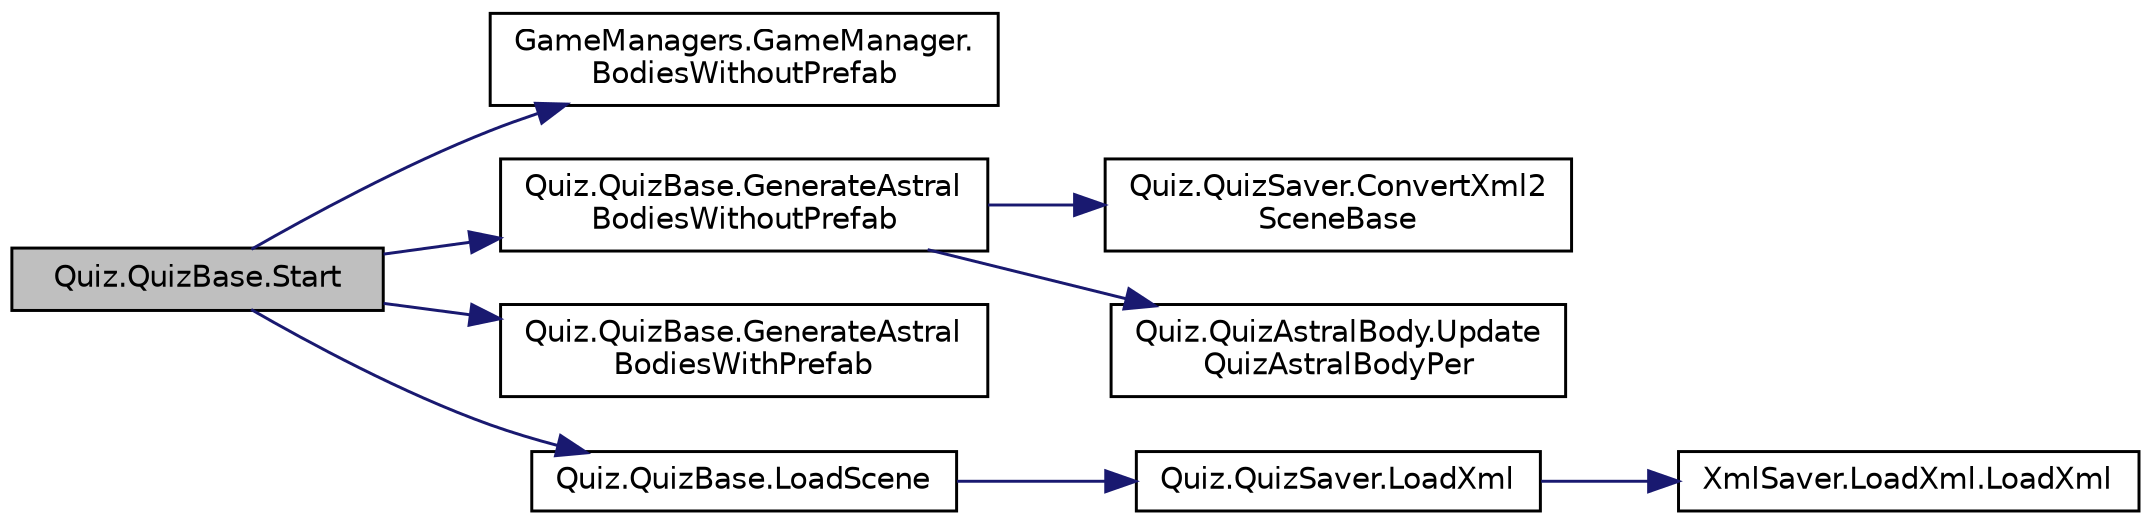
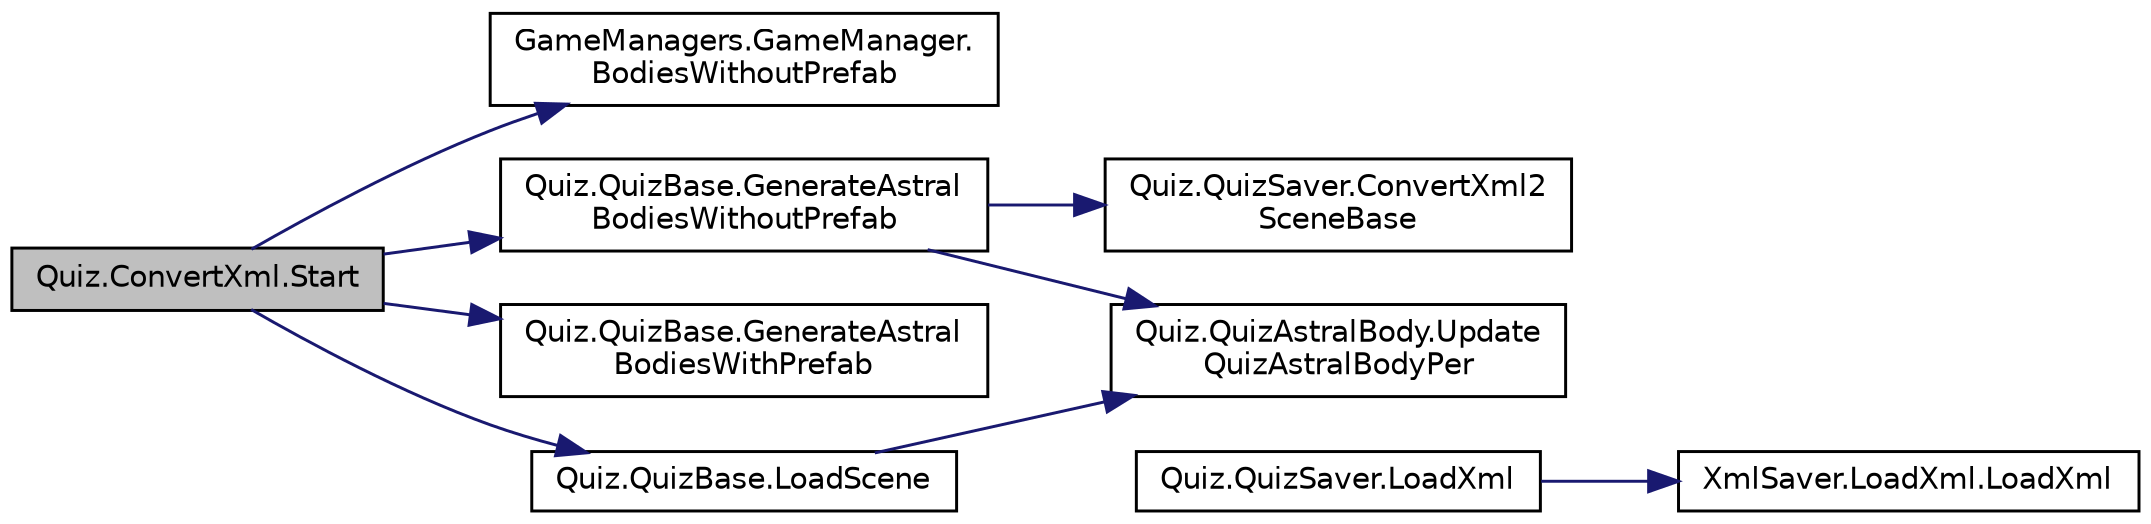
(198, 279) -> (198, 279)
(1031, 481) -> (990, 427)
